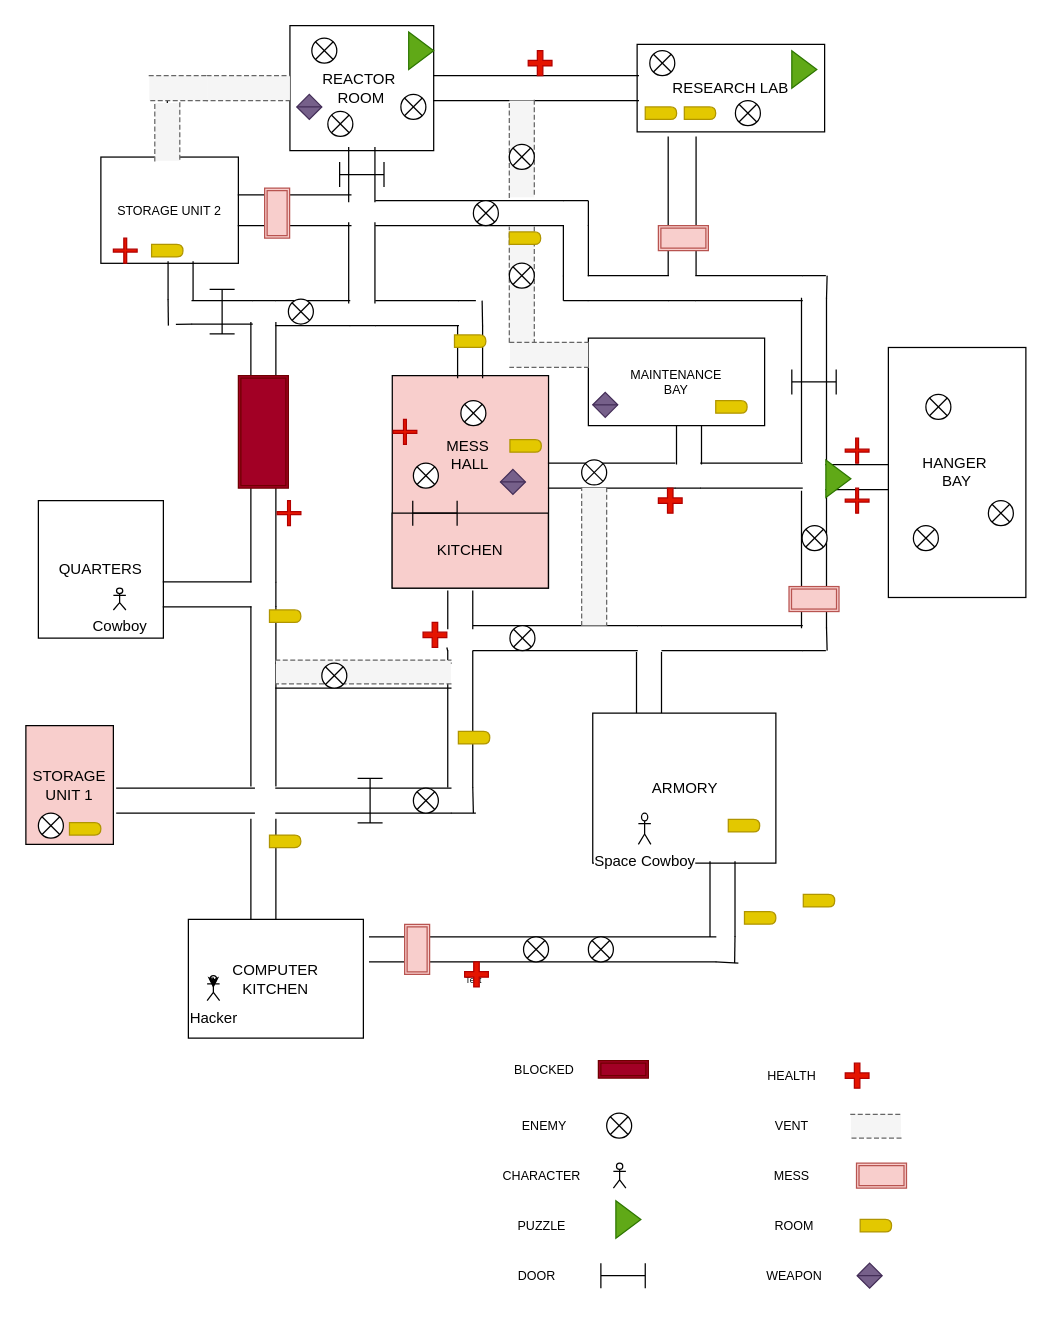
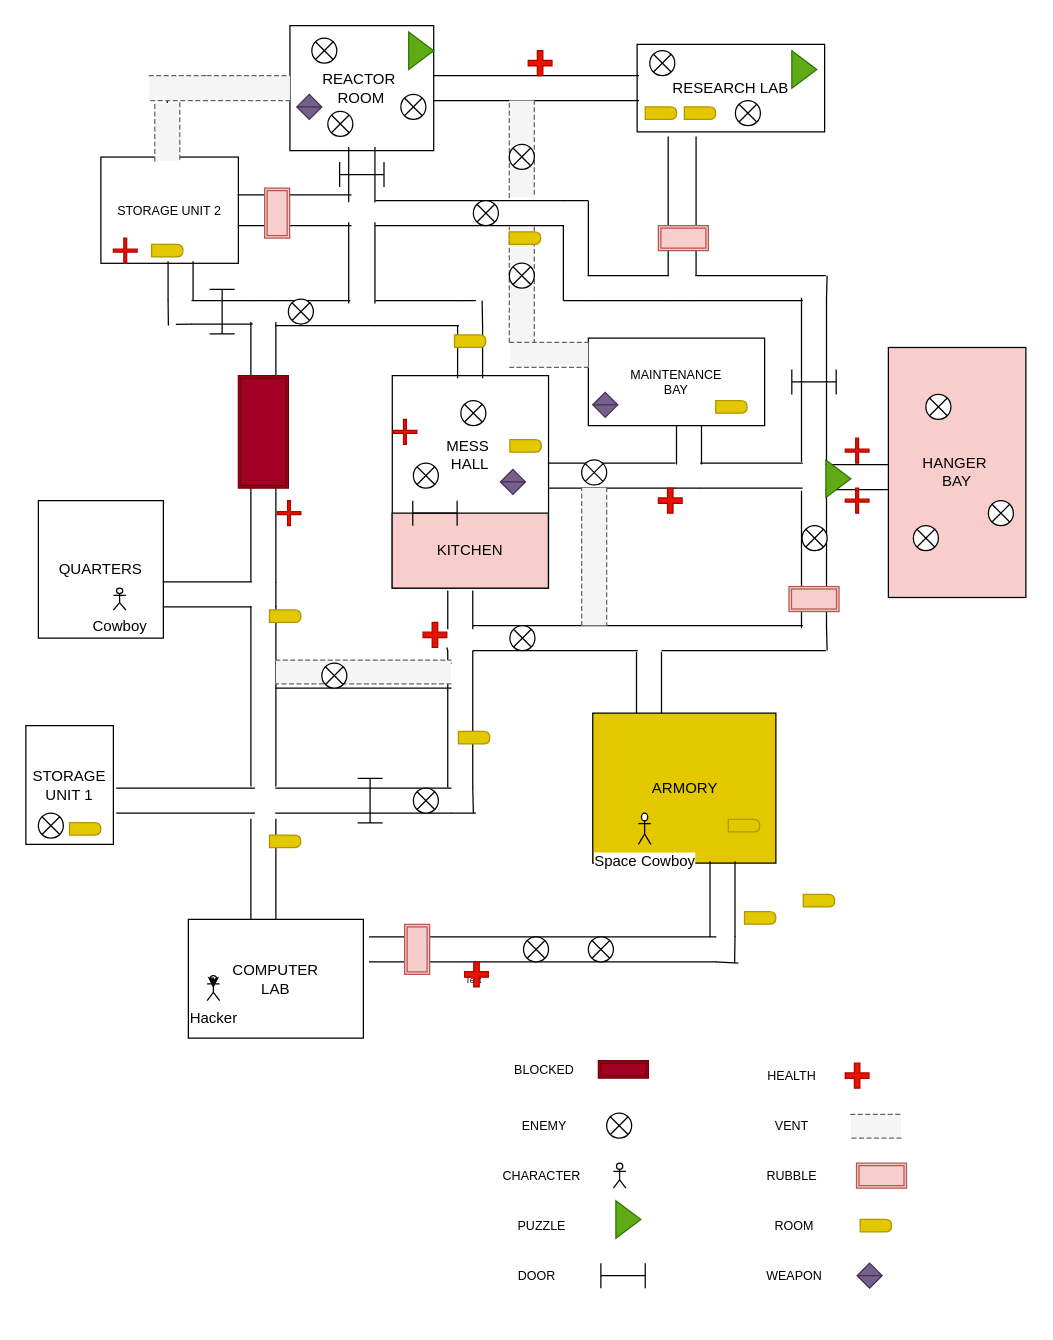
(957, 472) -> (957, 472)
(470, 482) -> (470, 482)
(69, 785) -> (69, 785)
(684, 788) -> (684, 788)
(276, 979) -> (276, 979)
(792, 1176) -> (792, 1176)
